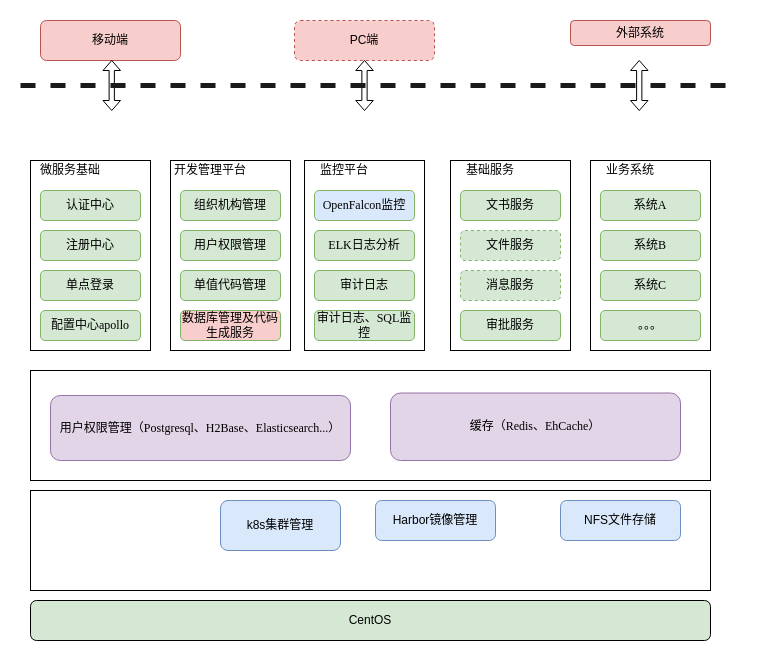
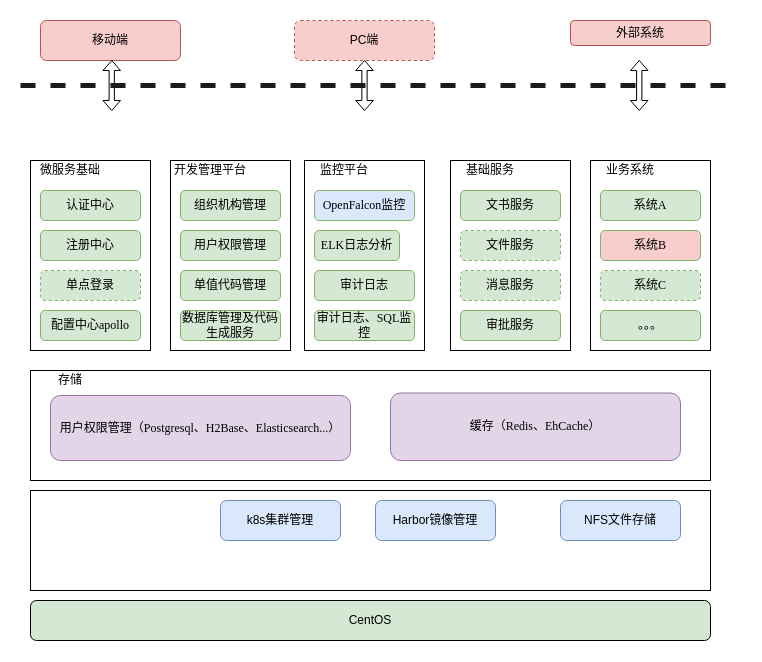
(365, 246) -> (357, 246)
(651, 246) -> (651, 246)
(91, 286) -> (91, 286)
(651, 286) -> (651, 286)
(231, 326) -> (231, 326)
none -> (71, 381)
(281, 526) -> (281, 521)
